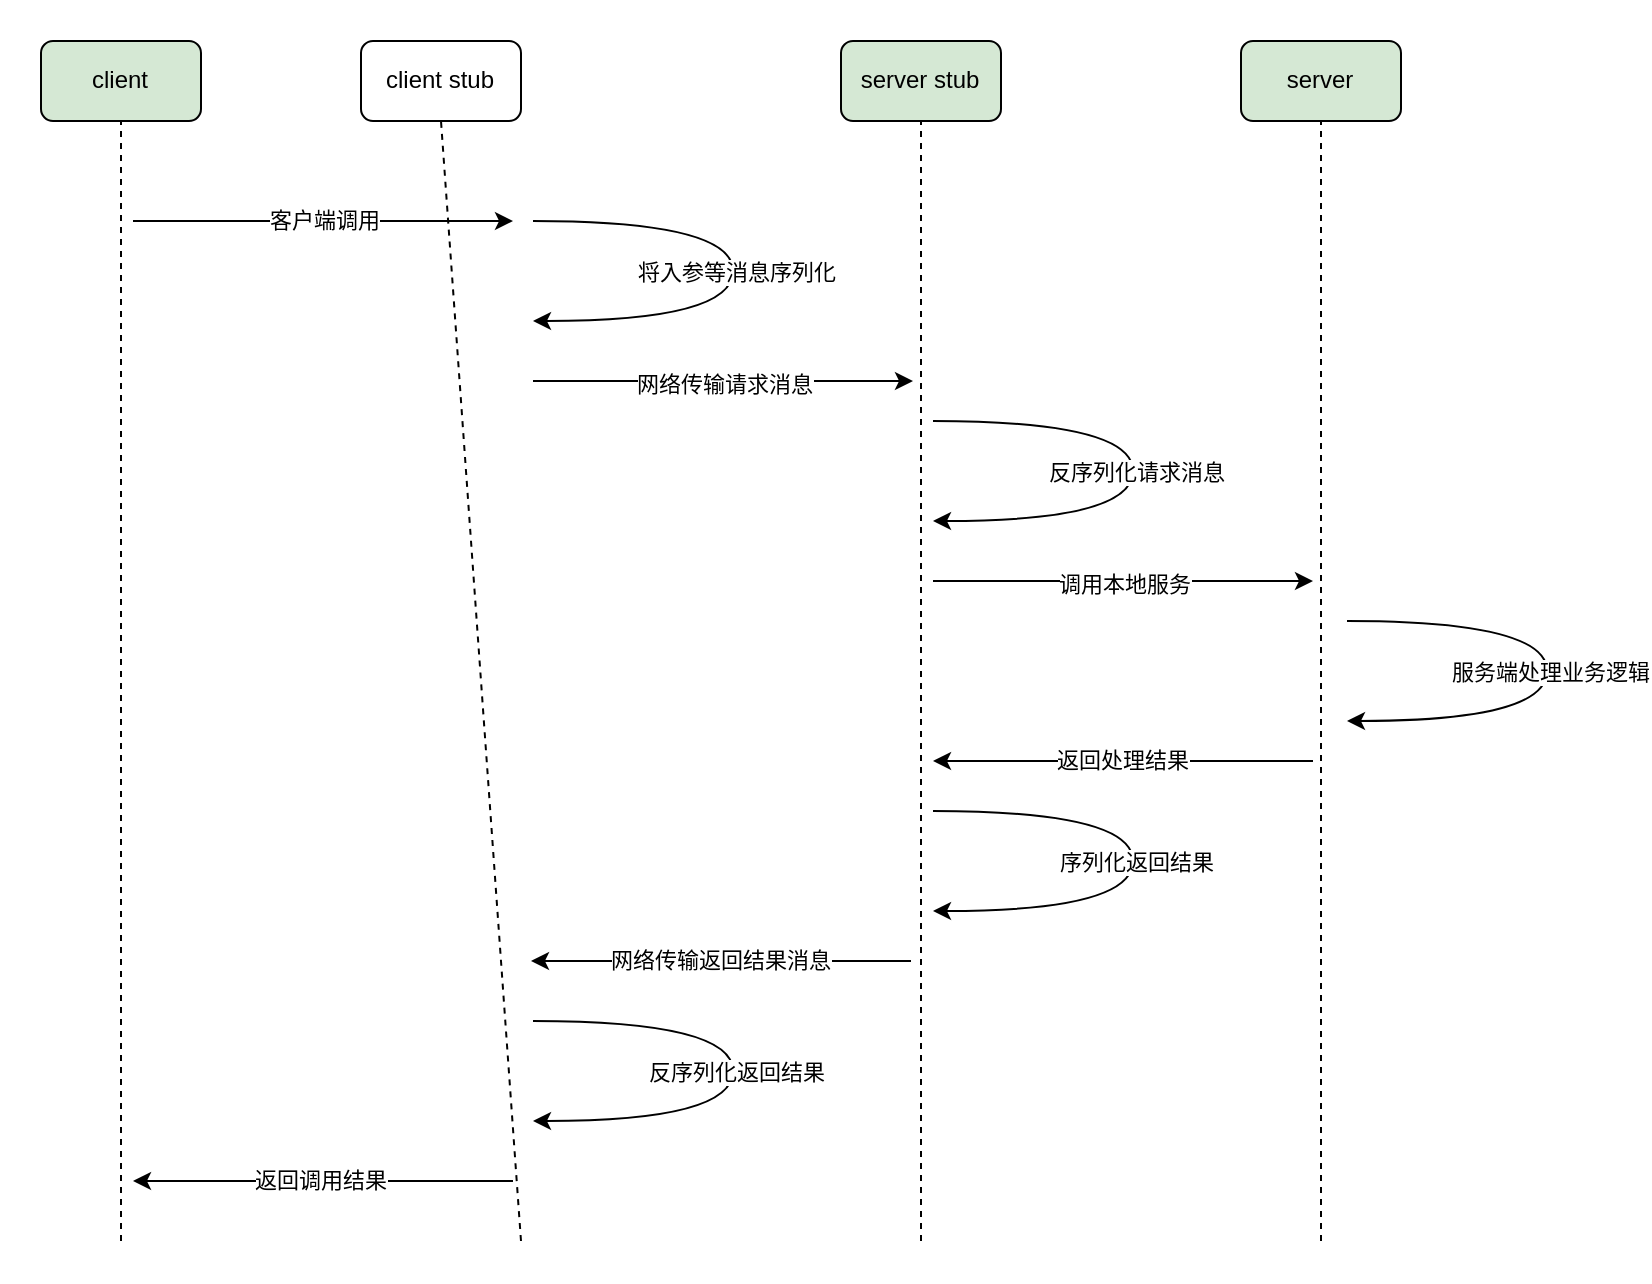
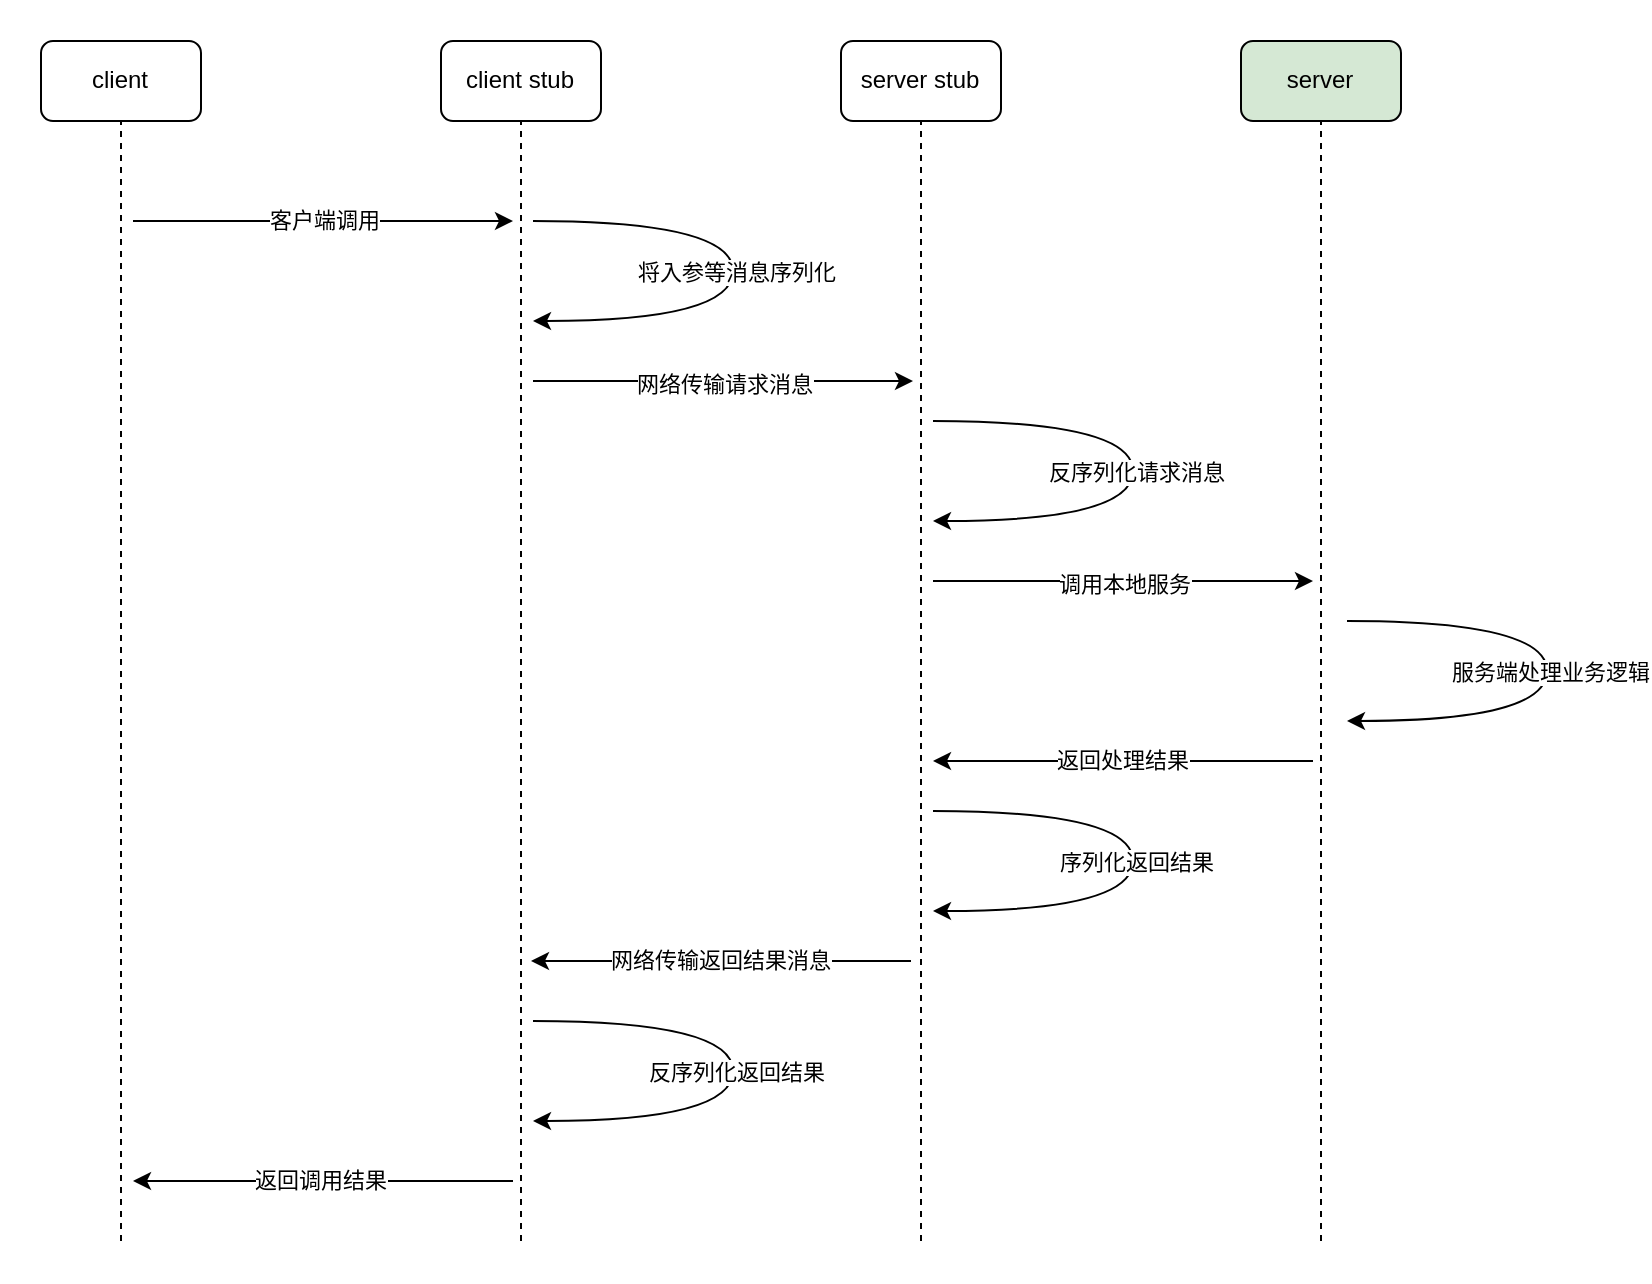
(121, 81) -> (121, 81)
(441, 81) -> (521, 81)
(921, 81) -> (921, 81)
